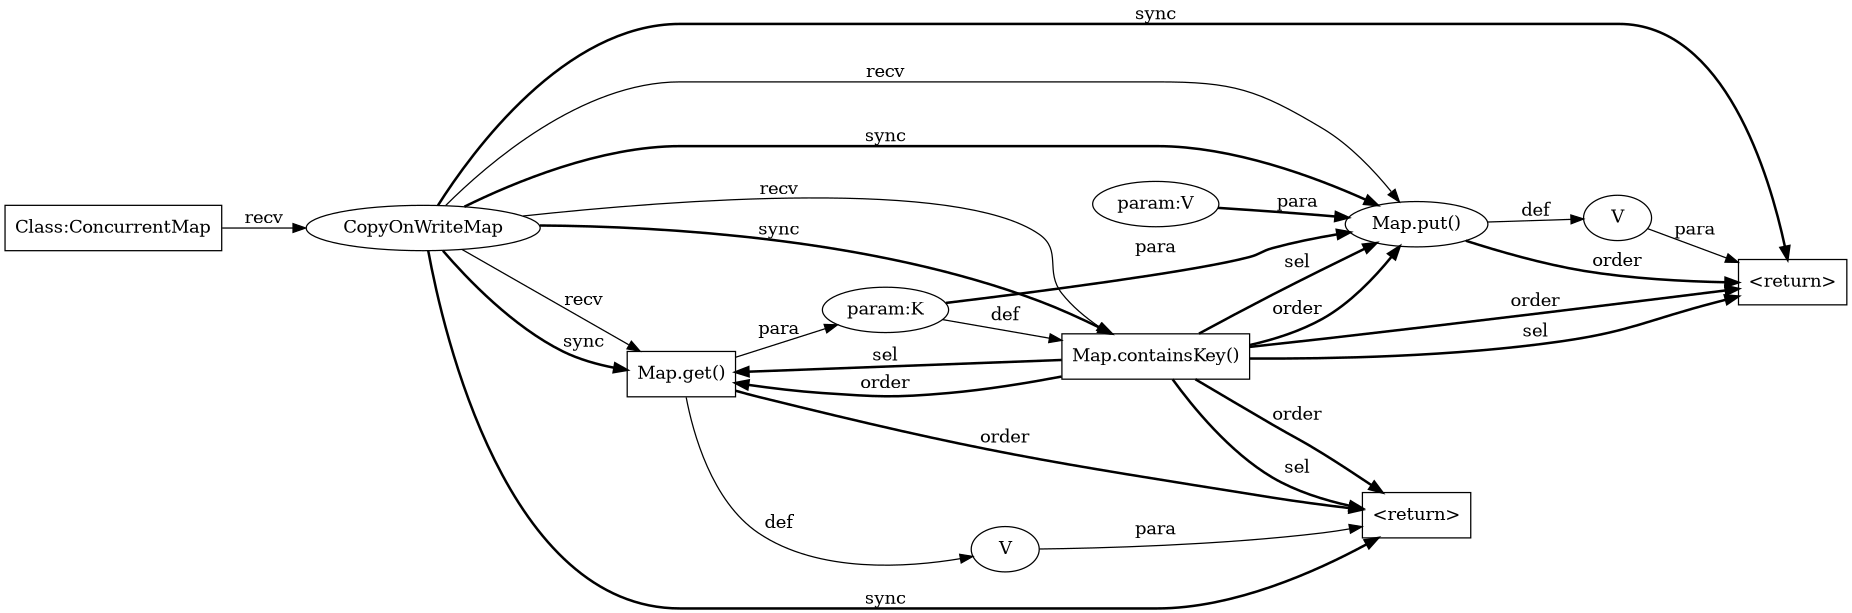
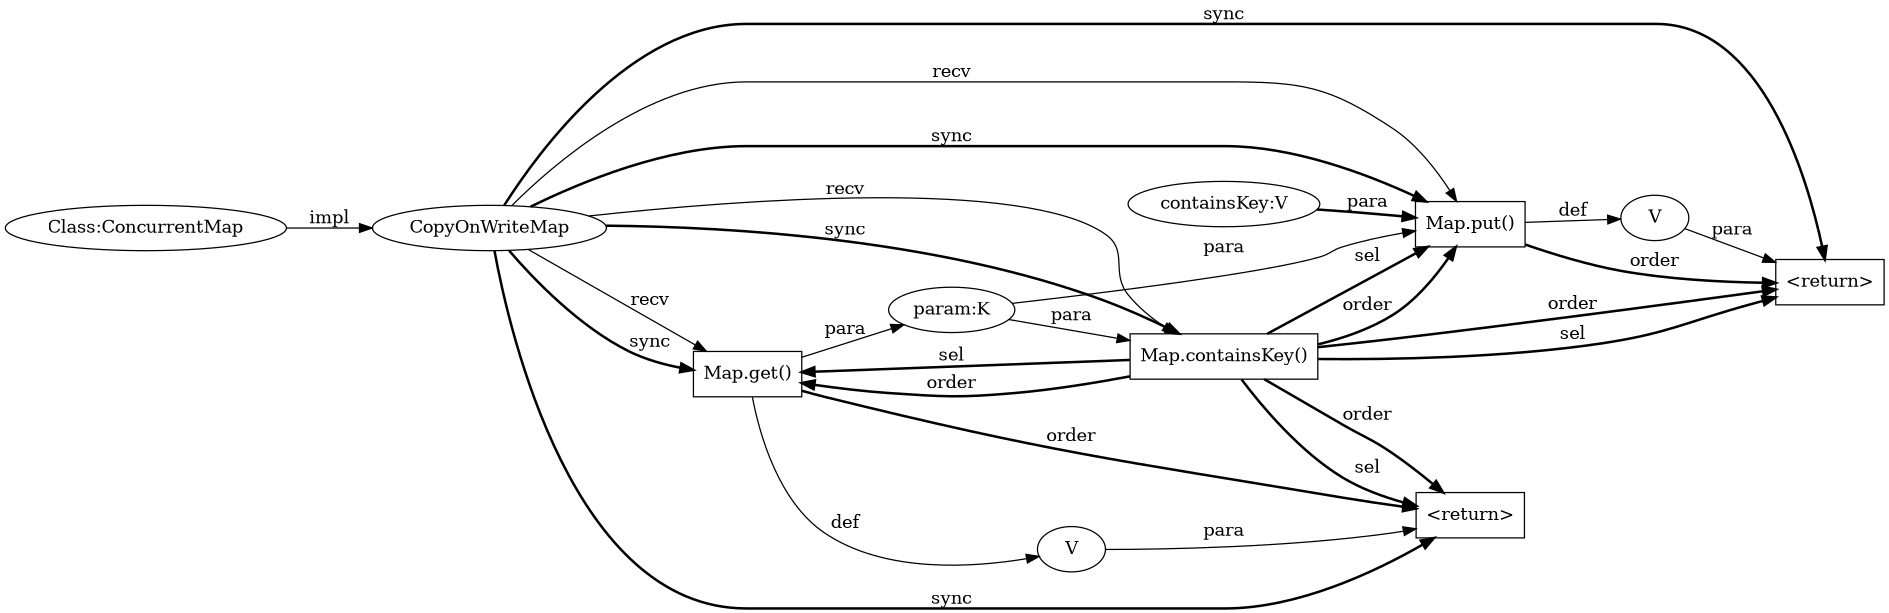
(1156, 204) -> (1224, 204)
(264, 219) -> (330, 219)
(1417, 224) -> (1470, 224)
(113, 228) -> (146, 228)
(1143, 277) -> (1210, 278)
(1005, 316) -> (1071, 316)
